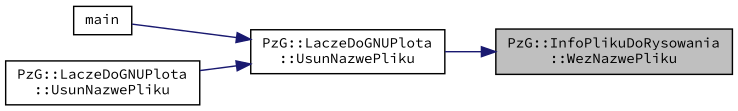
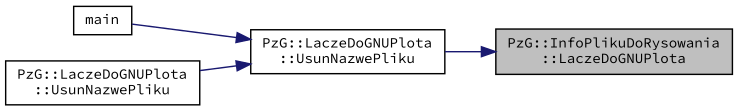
(614, 52) -> (614, 52)
